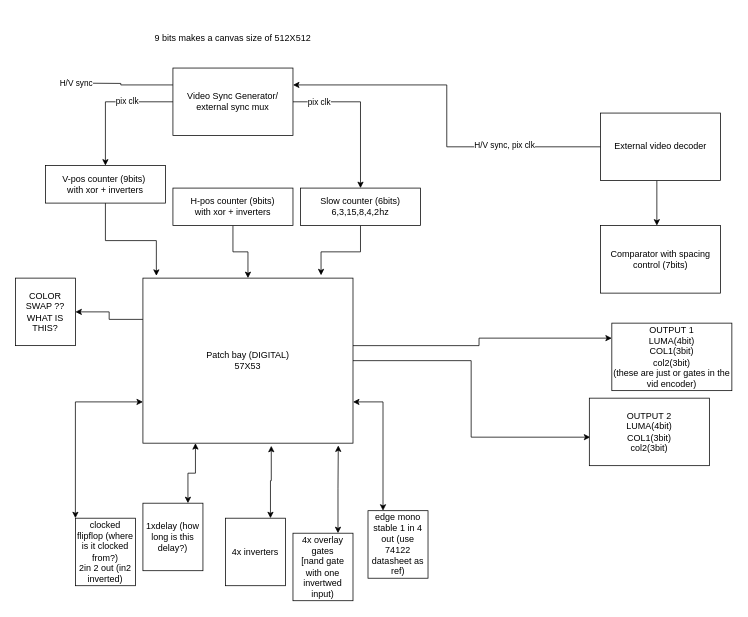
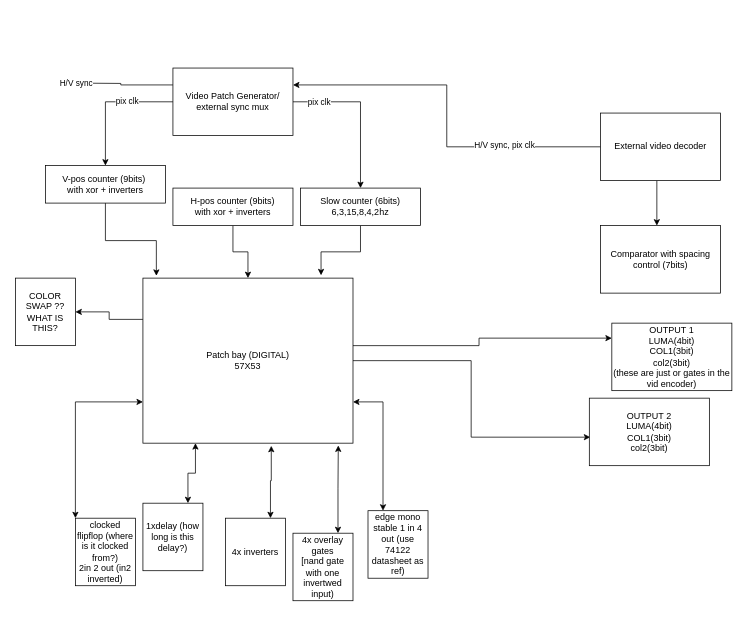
(233, 38) -> none
(233, 102) -> (233, 102)
